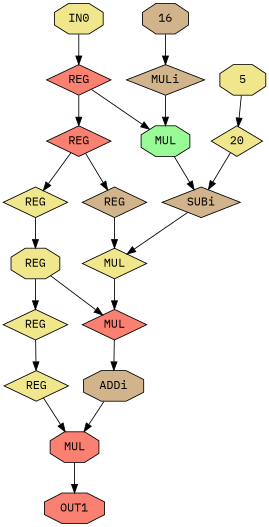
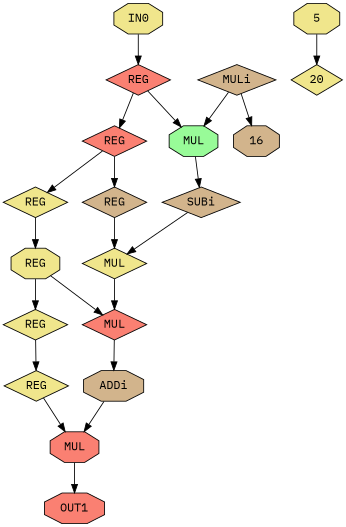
(165, 45) -> (245, 106)
(222, 167) -> none
